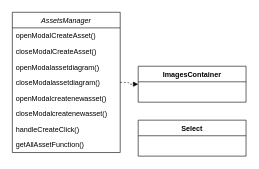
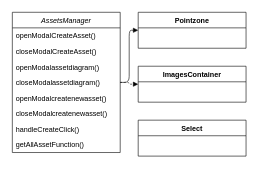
none -> (192, 30)
none -> (130, 31)
